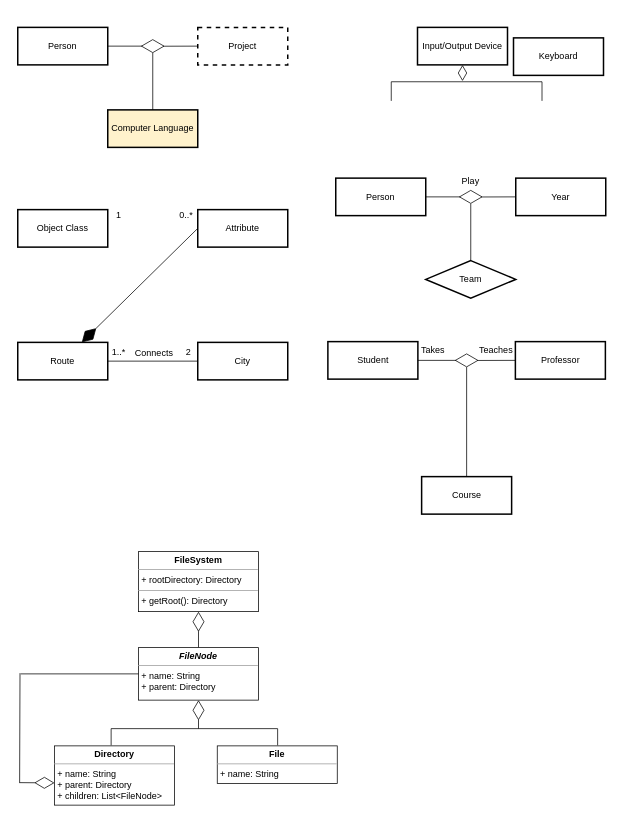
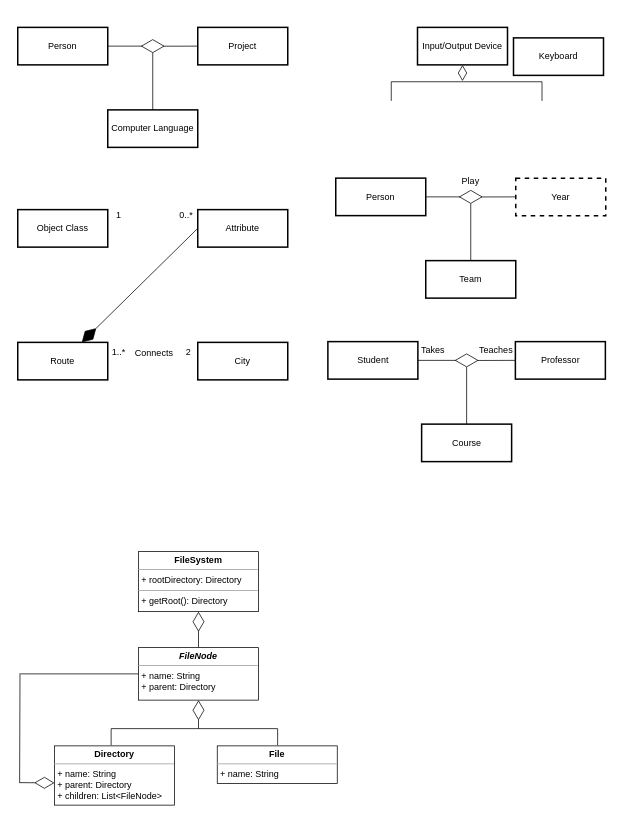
(243, 46) -> (243, 46)
(153, 129) -> (153, 129)
(561, 197) -> (561, 197)
(471, 279) -> (471, 279)
(153, 361) -> none
(467, 495) -> (467, 443)
